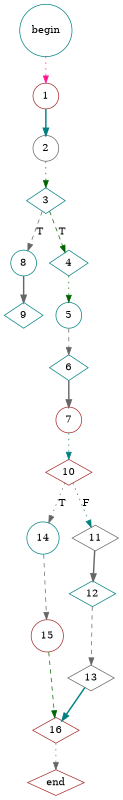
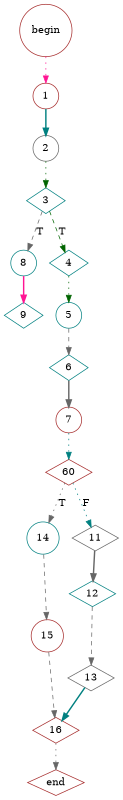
(46, 30) -> (46, 30)
(24, 286) -> (24, 286)
(69, 472) -> (69, 472)
(51, 681) -> (51, 681)
